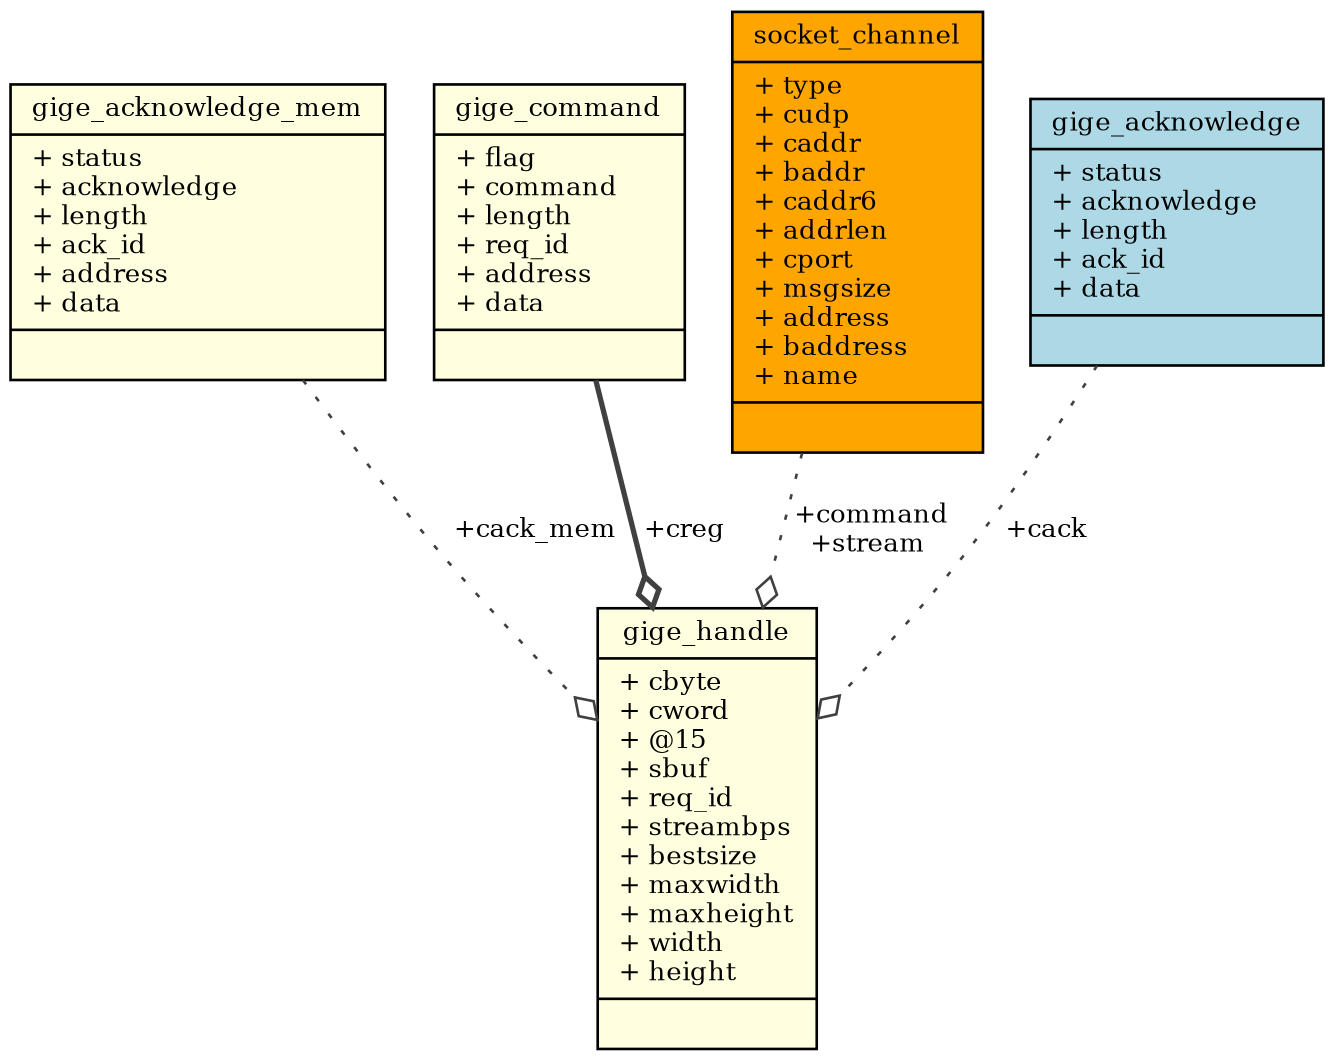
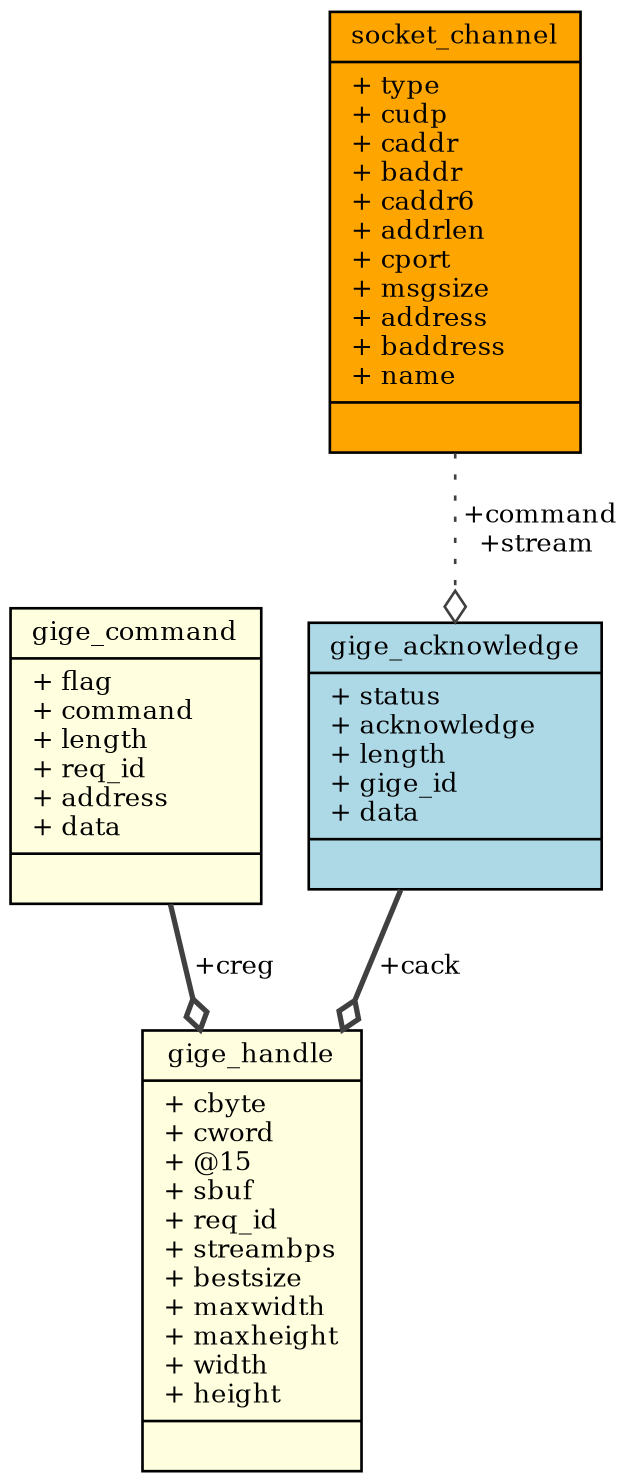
(198, 232) -> none
(1110, 260) -> (395, 784)
(786, 515) -> (455, 522)
(978, 538) -> (378, 945)
